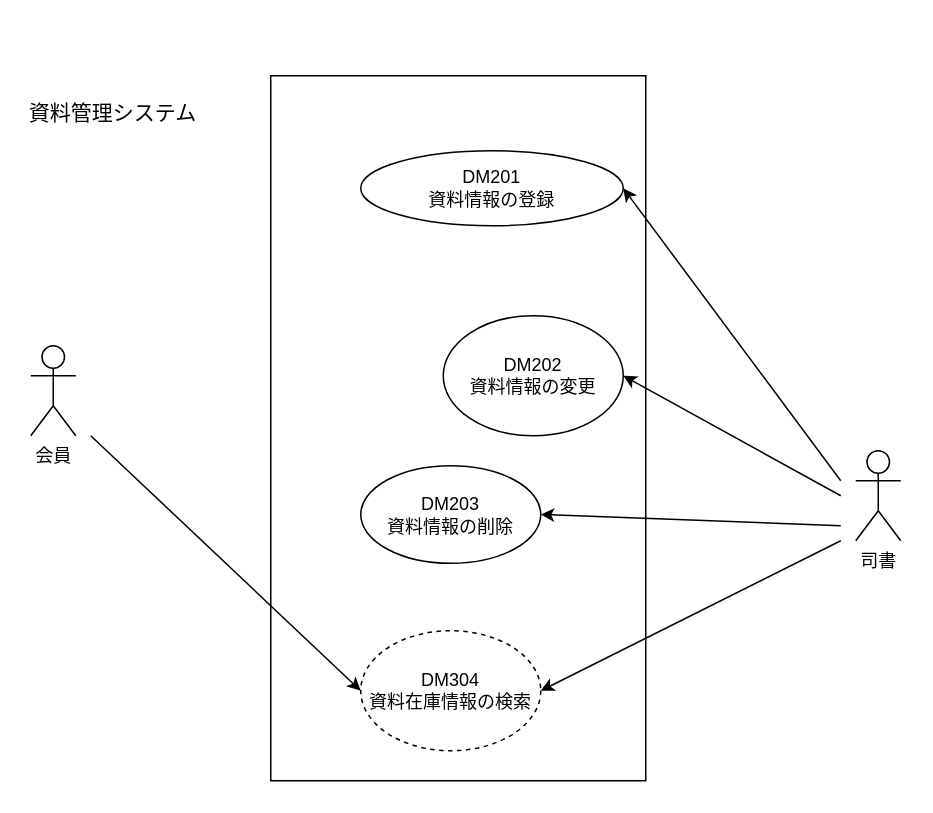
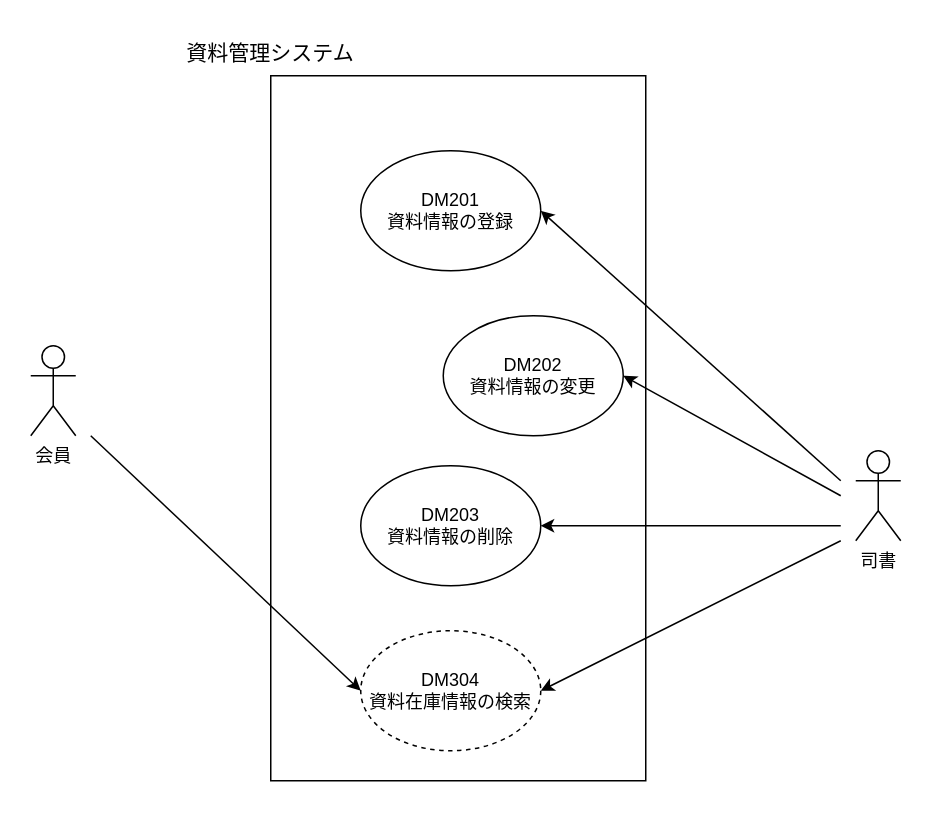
(113, 113) -> (271, 53)
(492, 188) -> (451, 211)
(451, 515) -> (451, 526)
